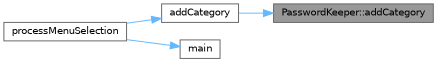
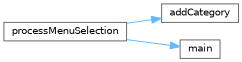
(353, 13) -> none
